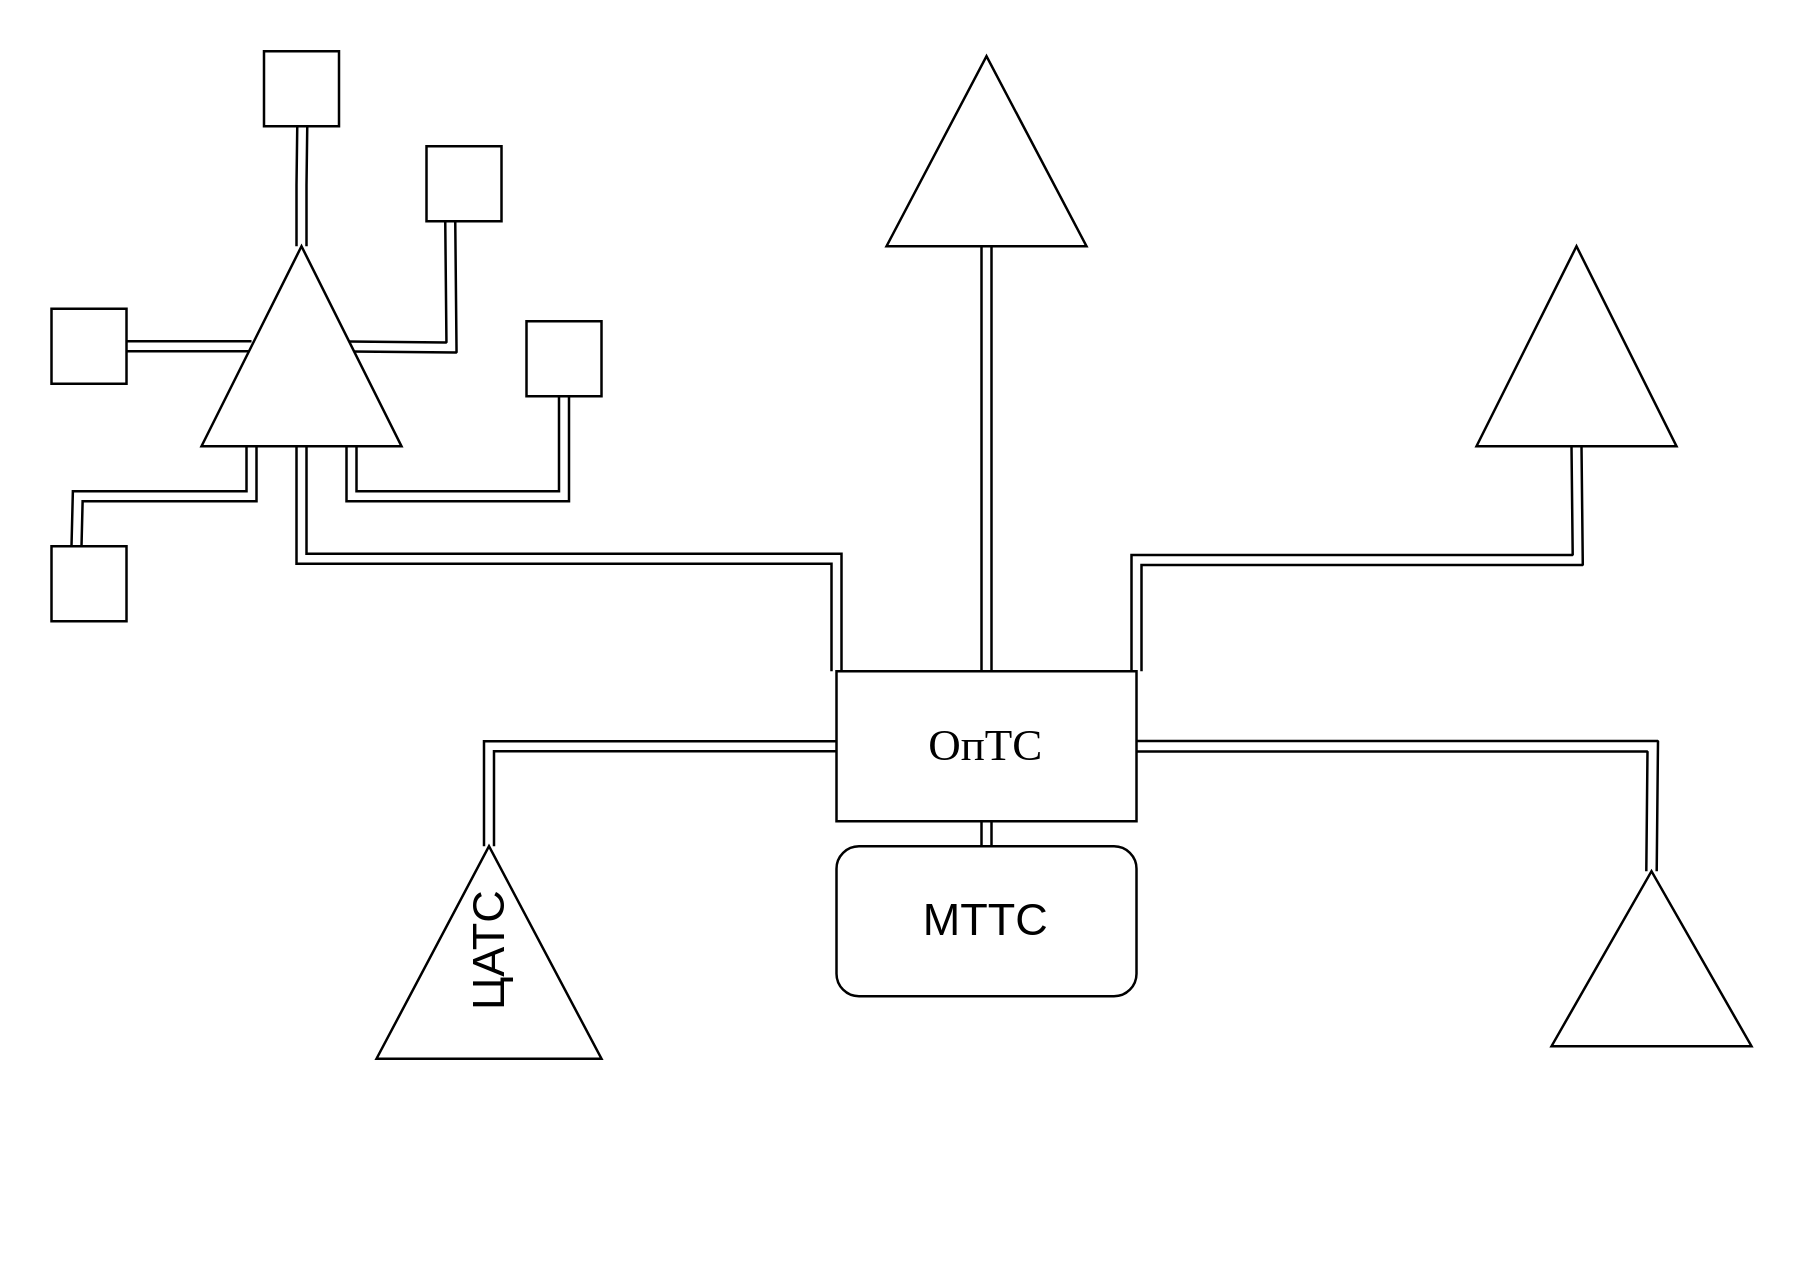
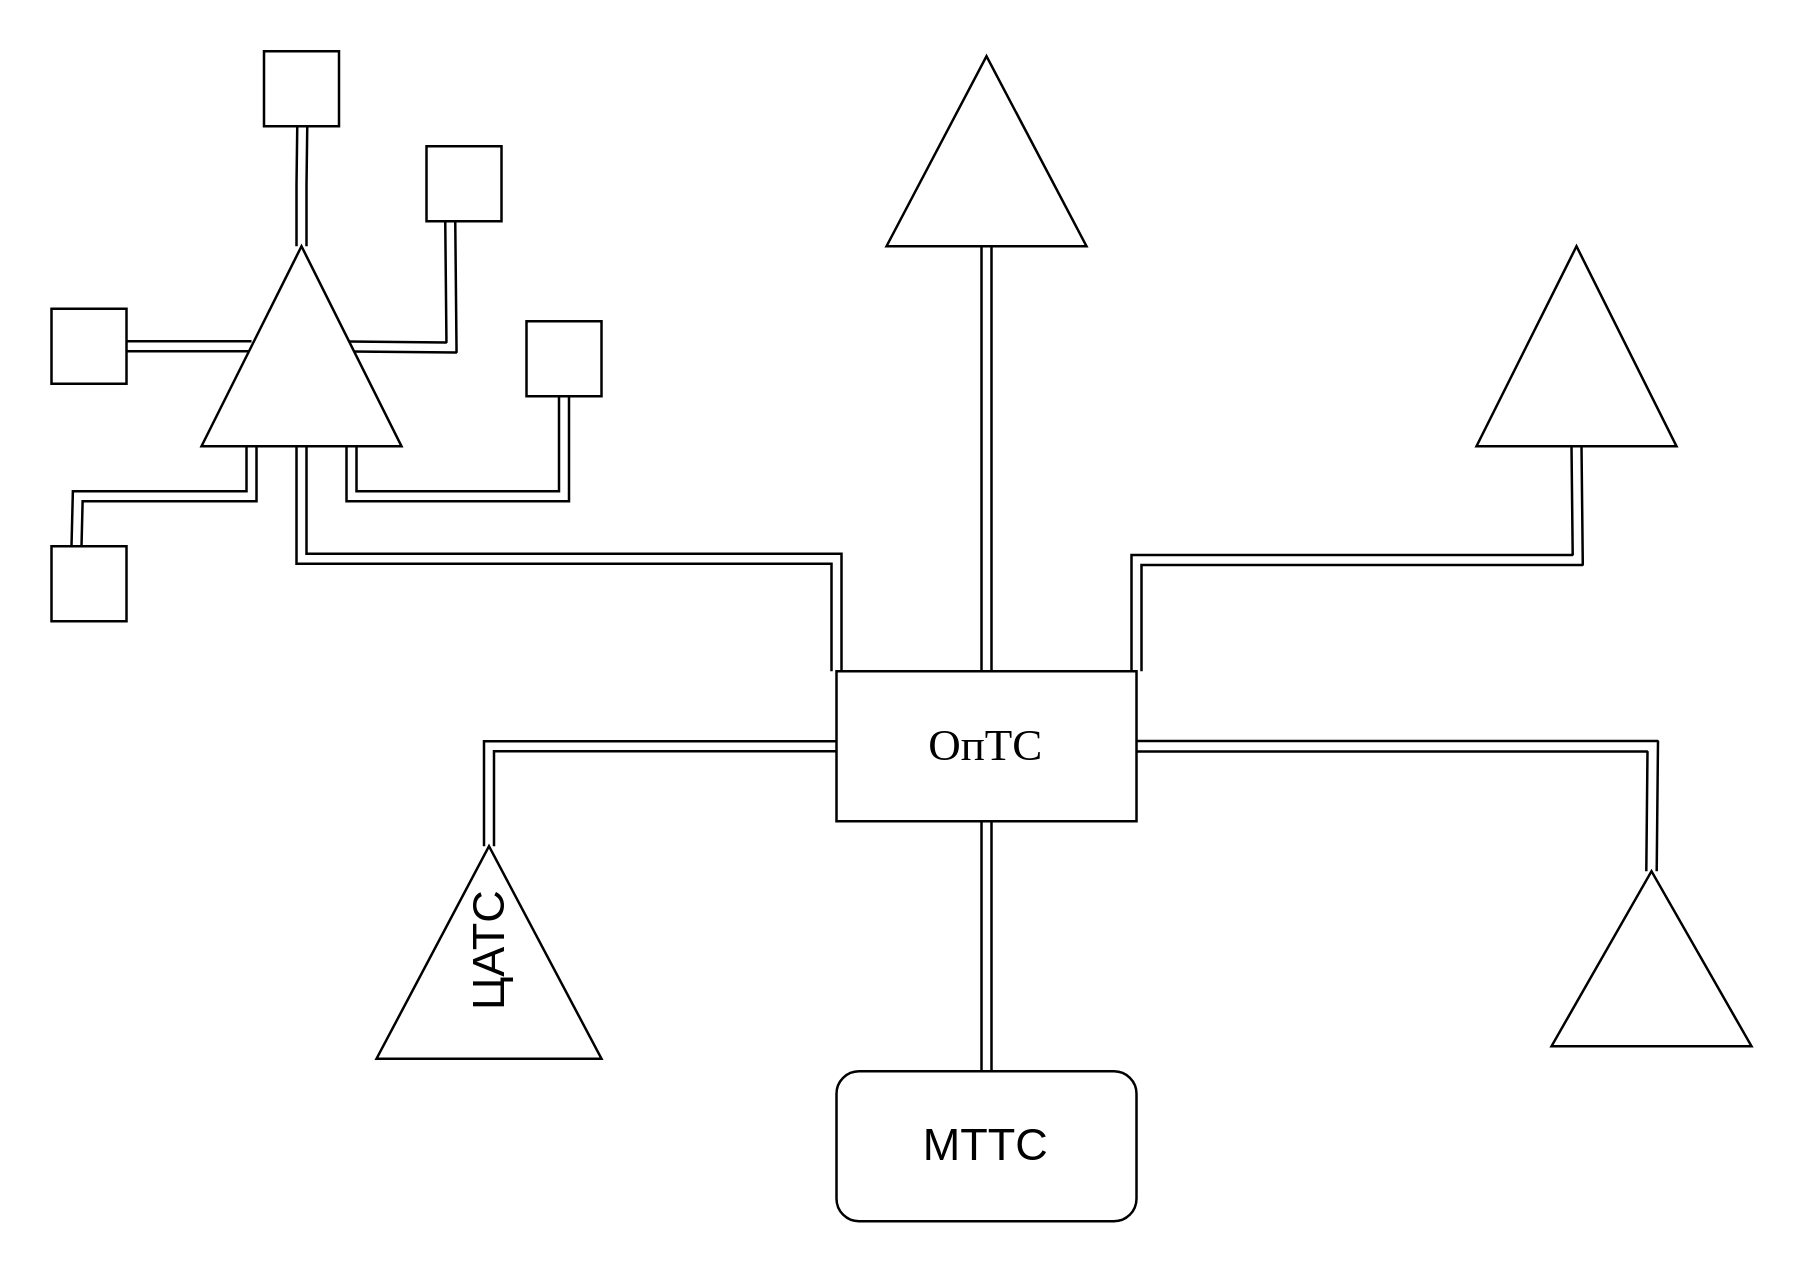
(986, 921) -> (986, 1146)
